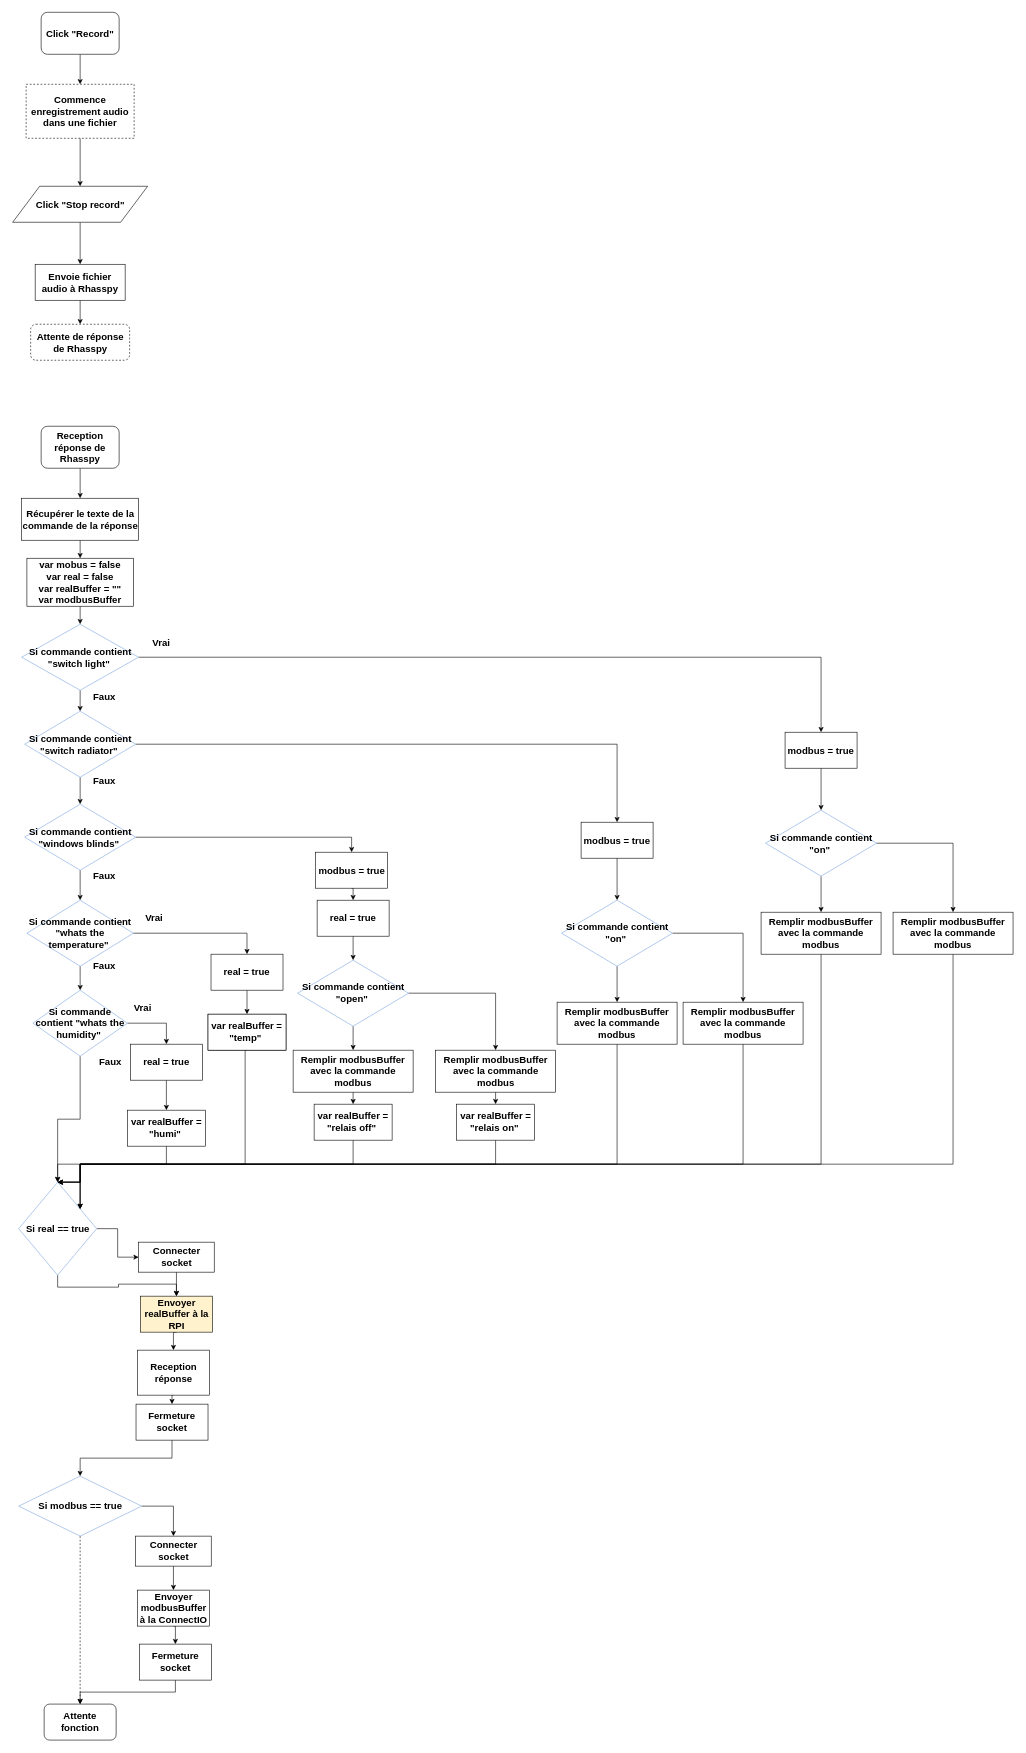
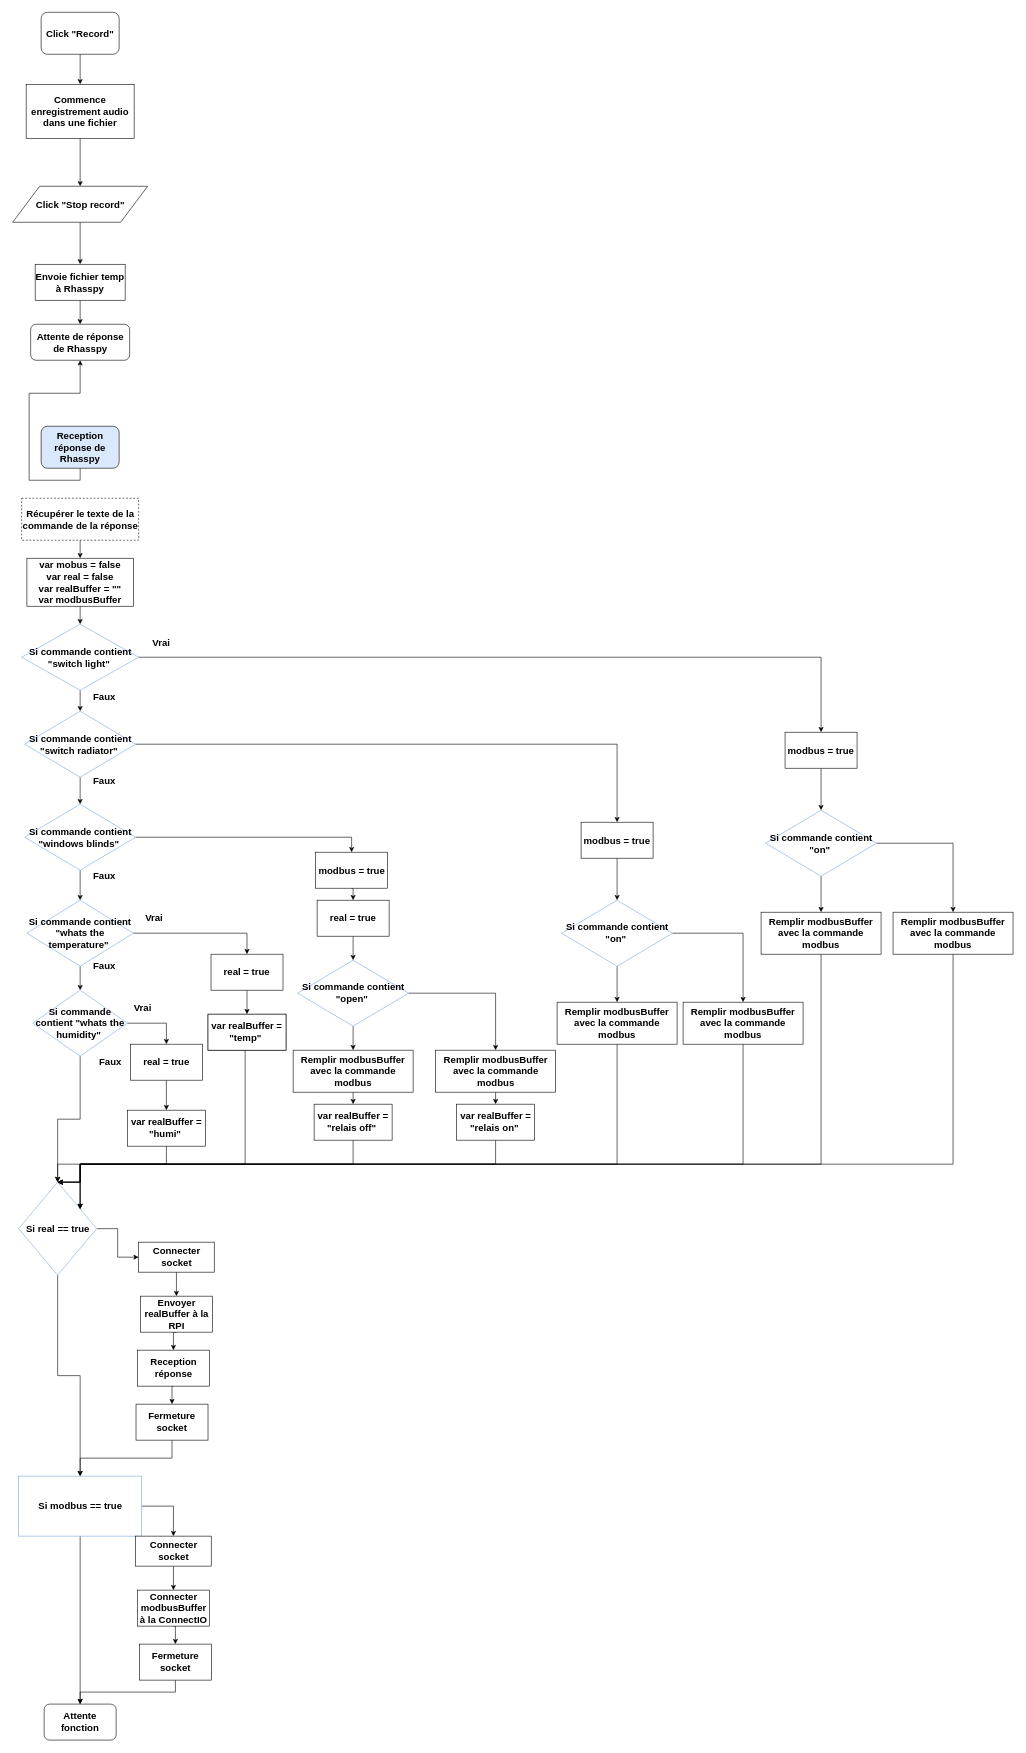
(80, 111) -> (80, 111)
(80, 282) -> (80, 282)
(80, 342) -> (80, 342)
(80, 447) -> (80, 447)
(80, 492) -> (29, 393)
(80, 519) -> (80, 519)
(116, 1287) -> (64, 1376)
(176, 1314) -> (176, 1314)
(173, 1373) -> (173, 1368)
(80, 1506) -> (80, 1506)
(174, 1608) -> (174, 1608)
(80, 1613) -> (80, 1613)
